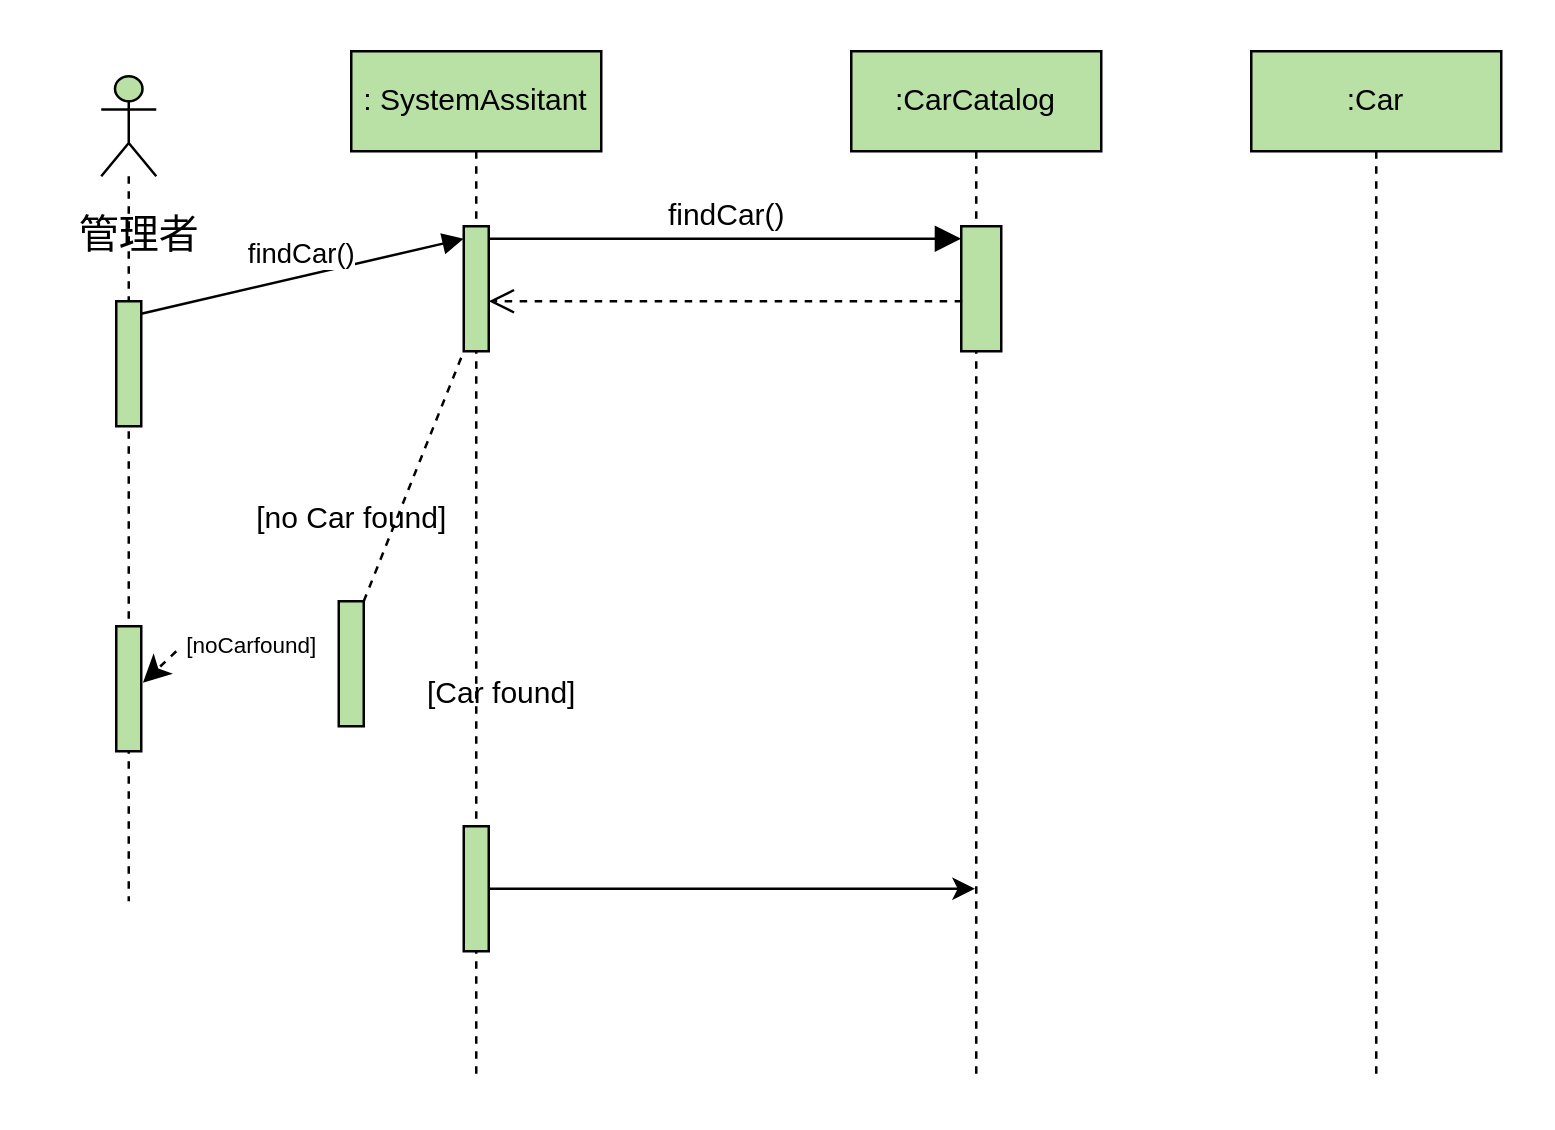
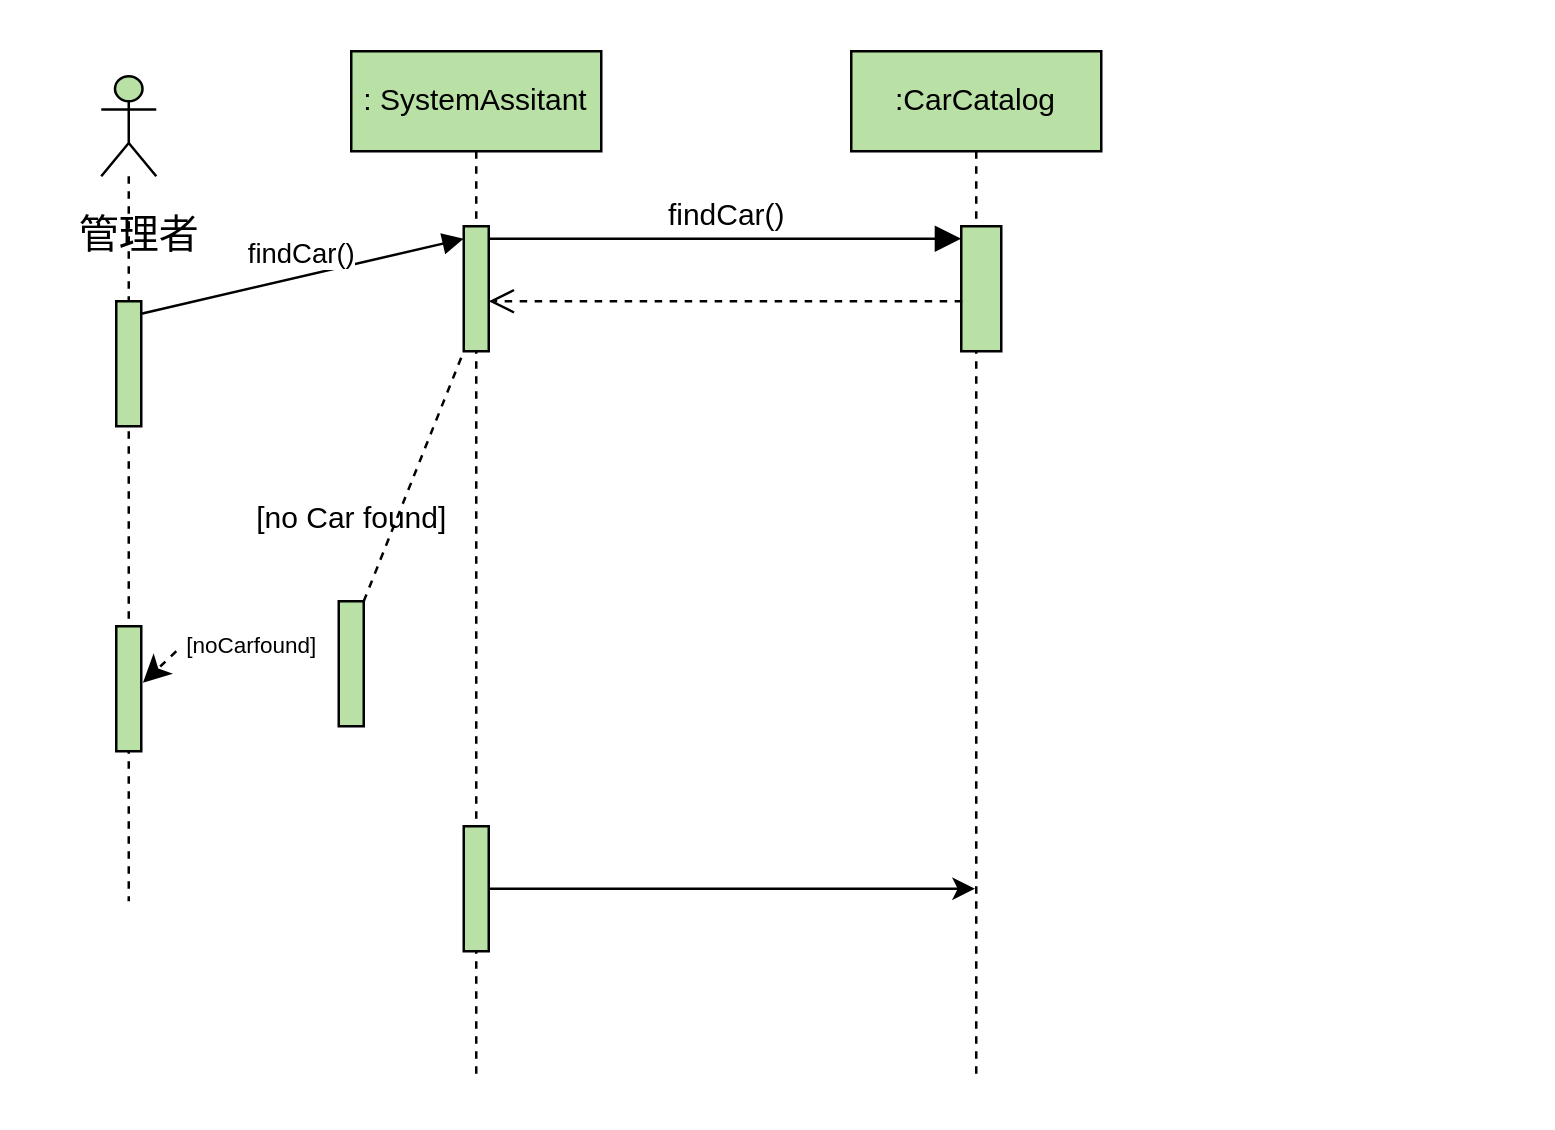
(1376, 564) -> none
(501, 689) -> none
